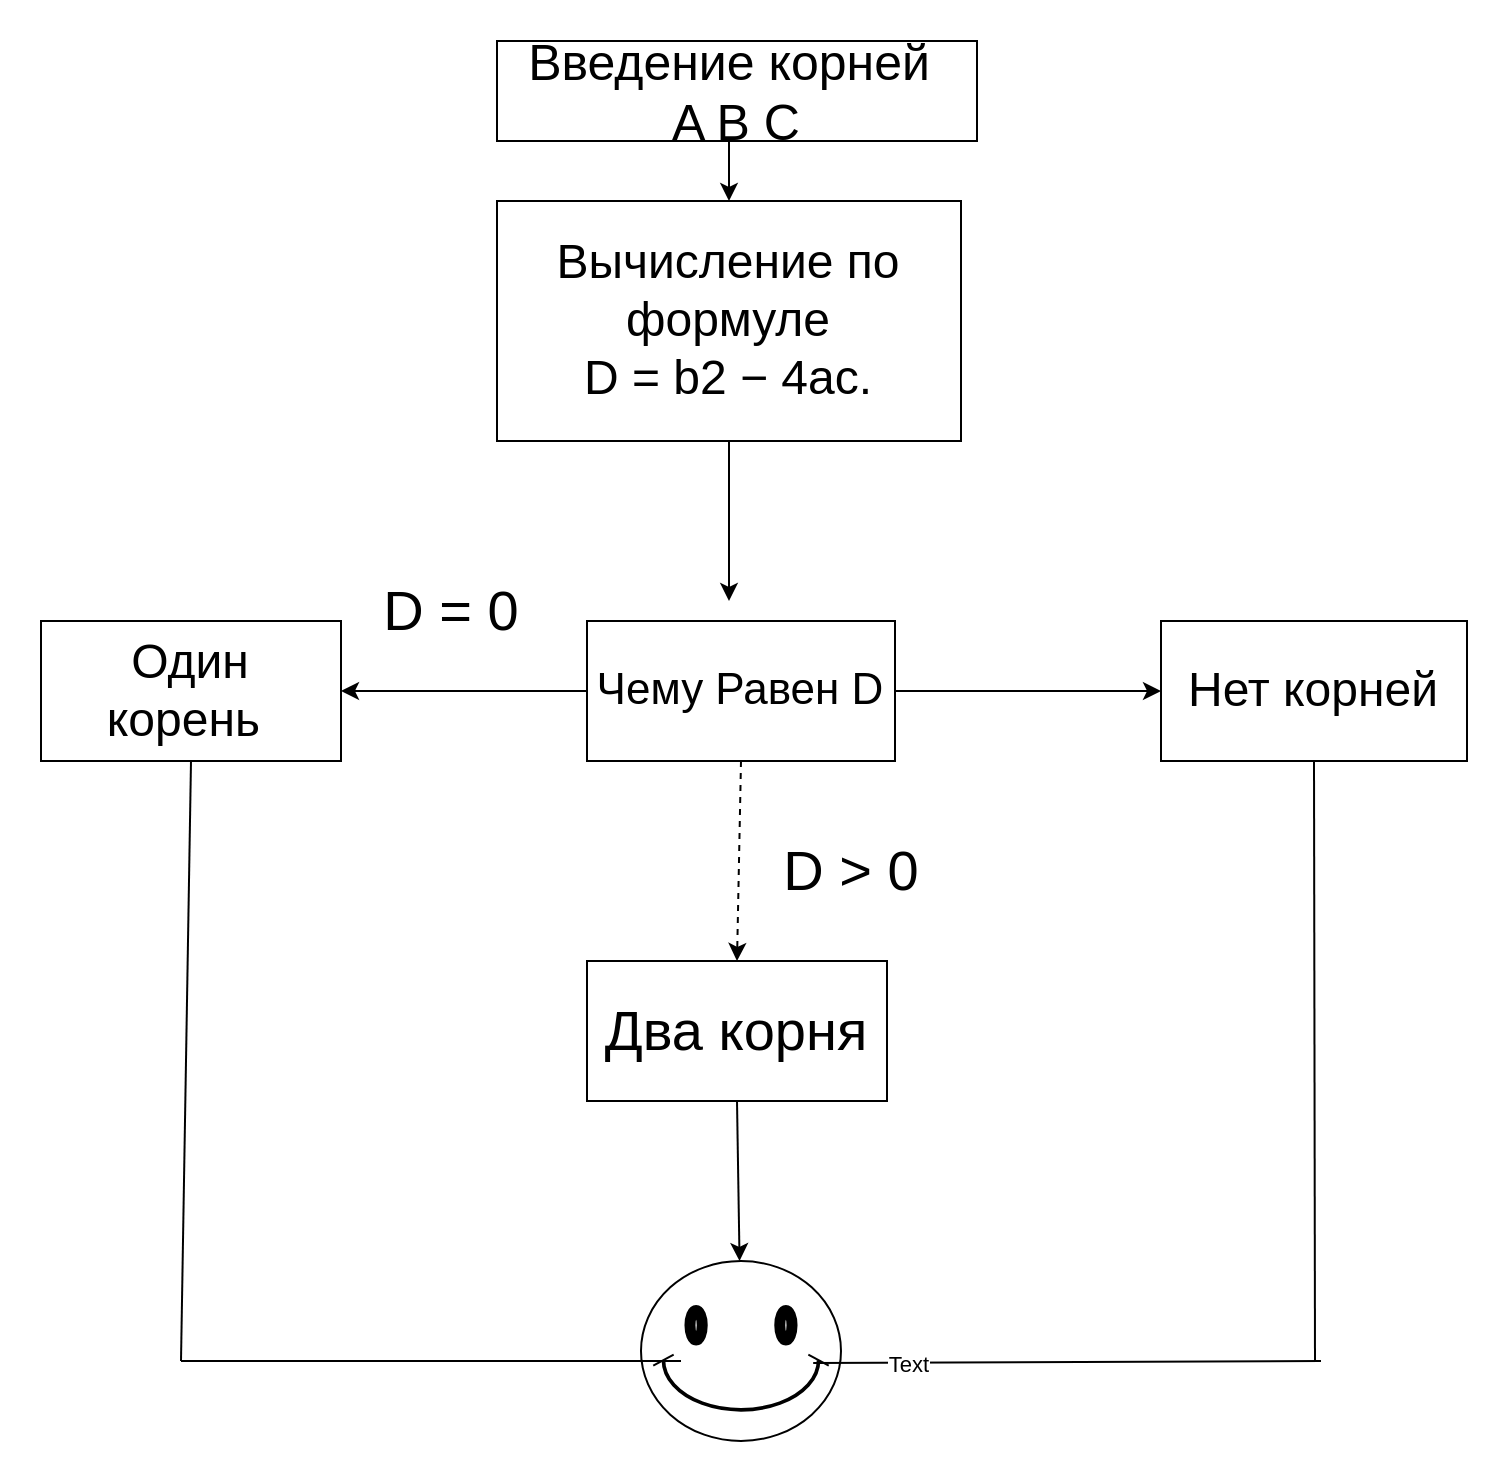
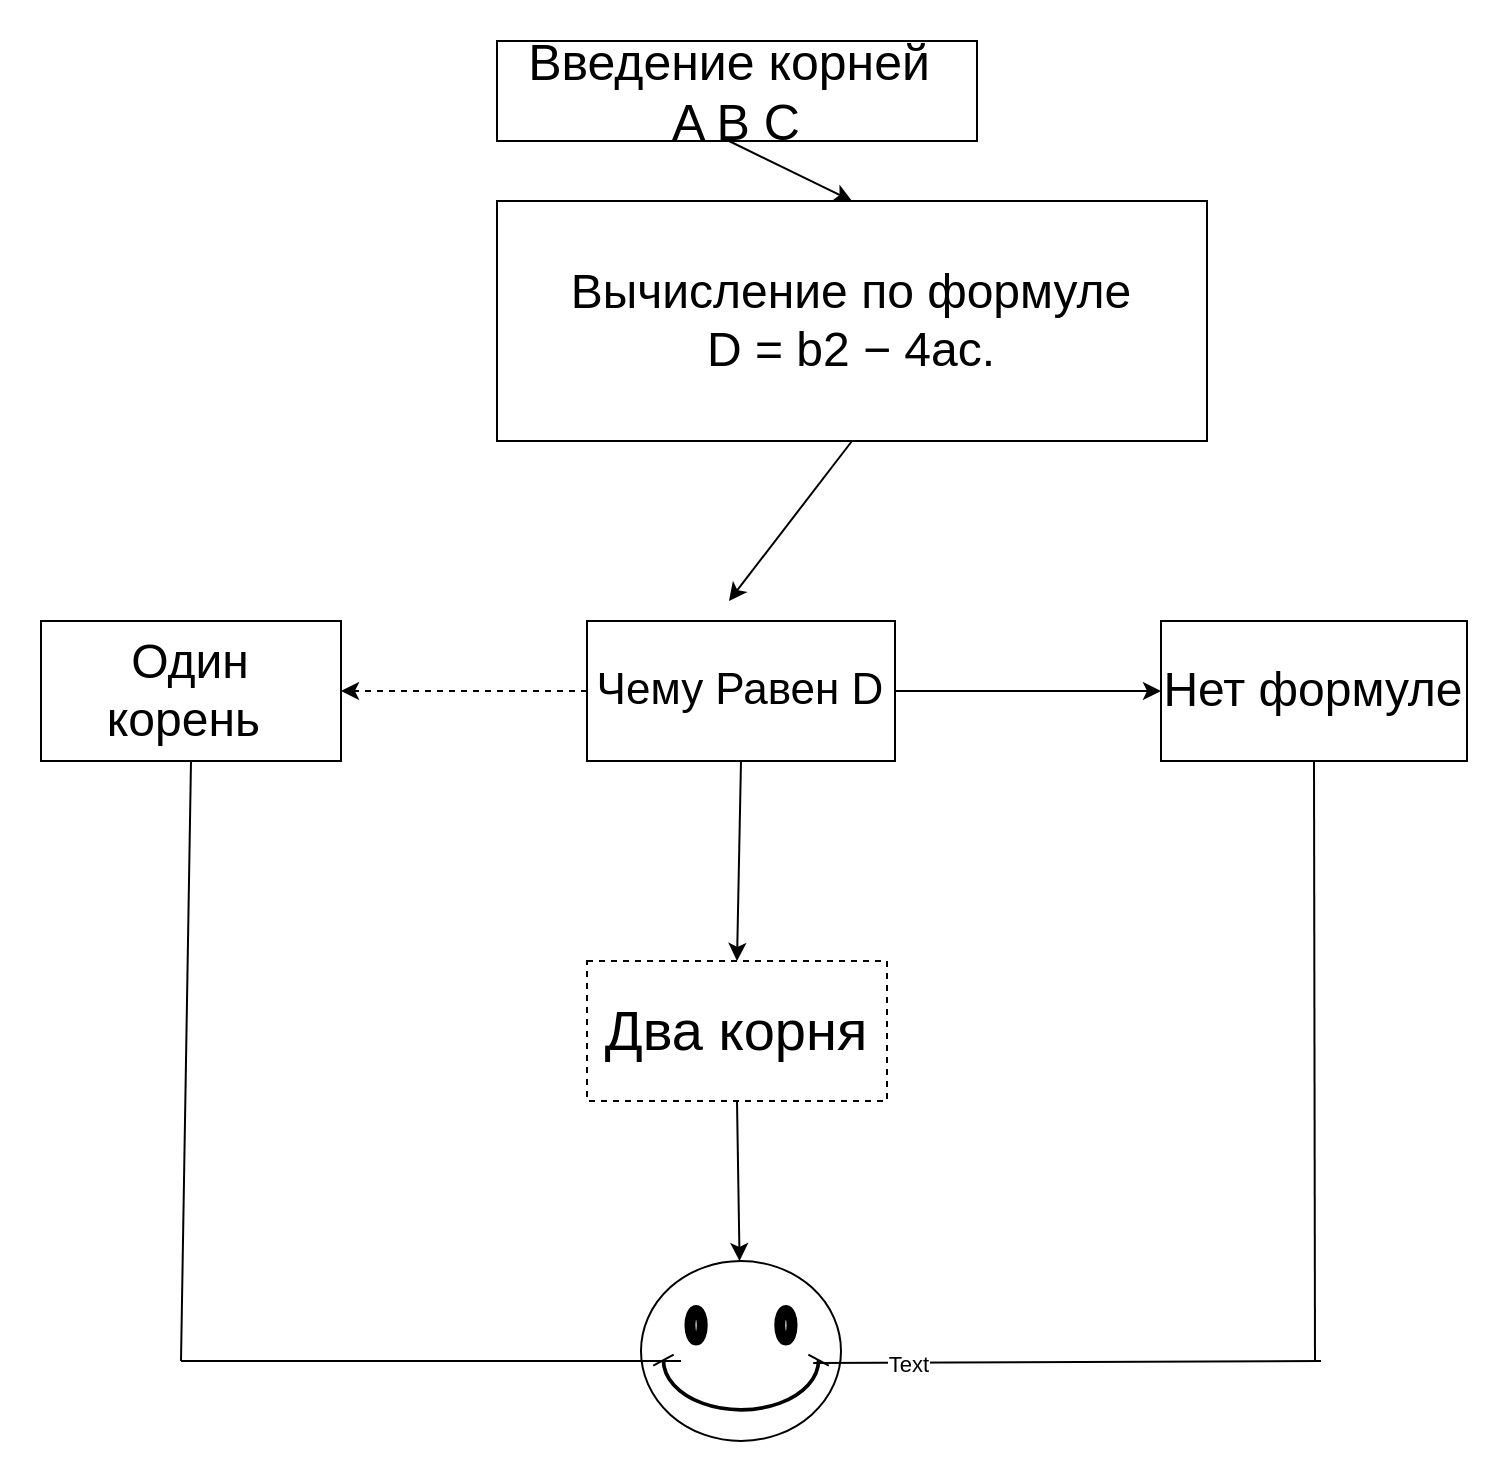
(729, 321) -> (852, 321)
(451, 611) -> none
(470, 691) -> (470, 691)
(1314, 691) -> (1314, 691)
(739, 853) -> (739, 853)
(851, 871) -> none
(737, 1031) -> (737, 1031)
